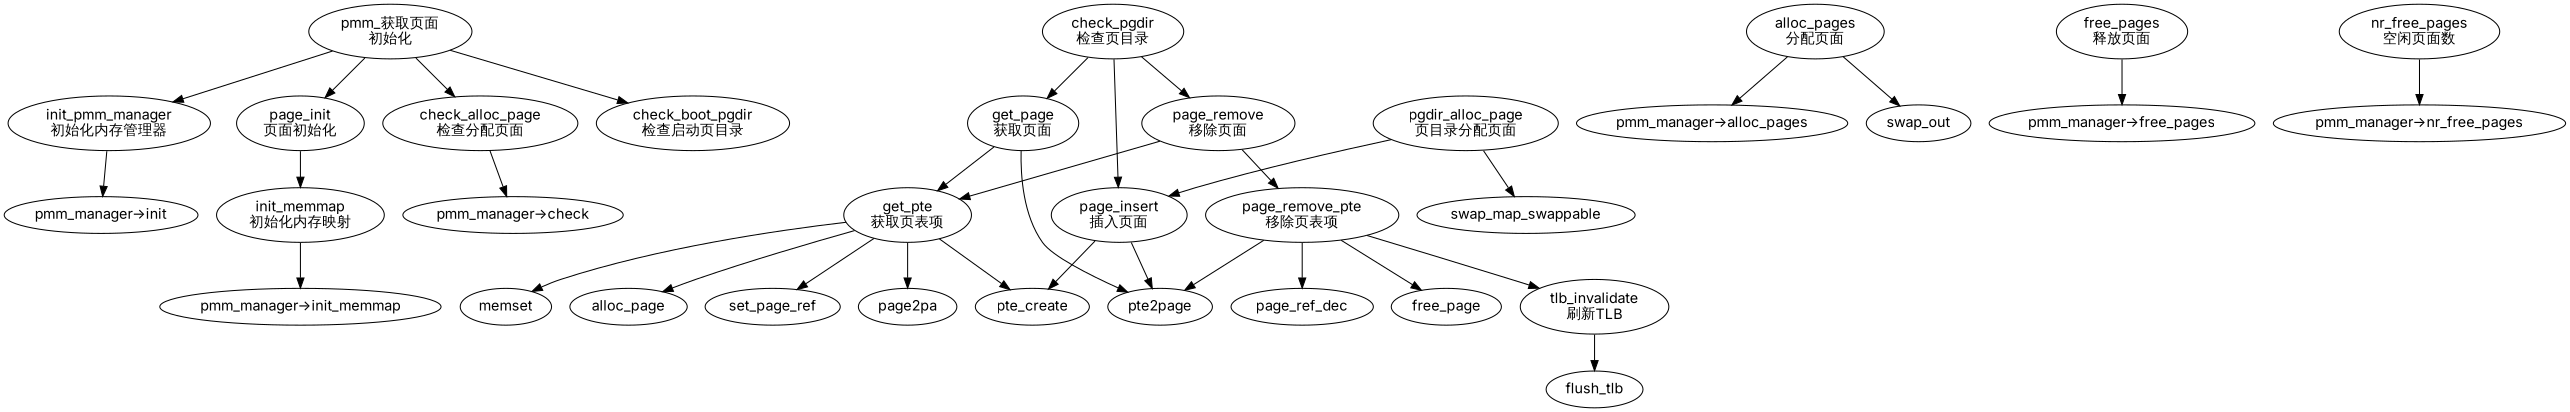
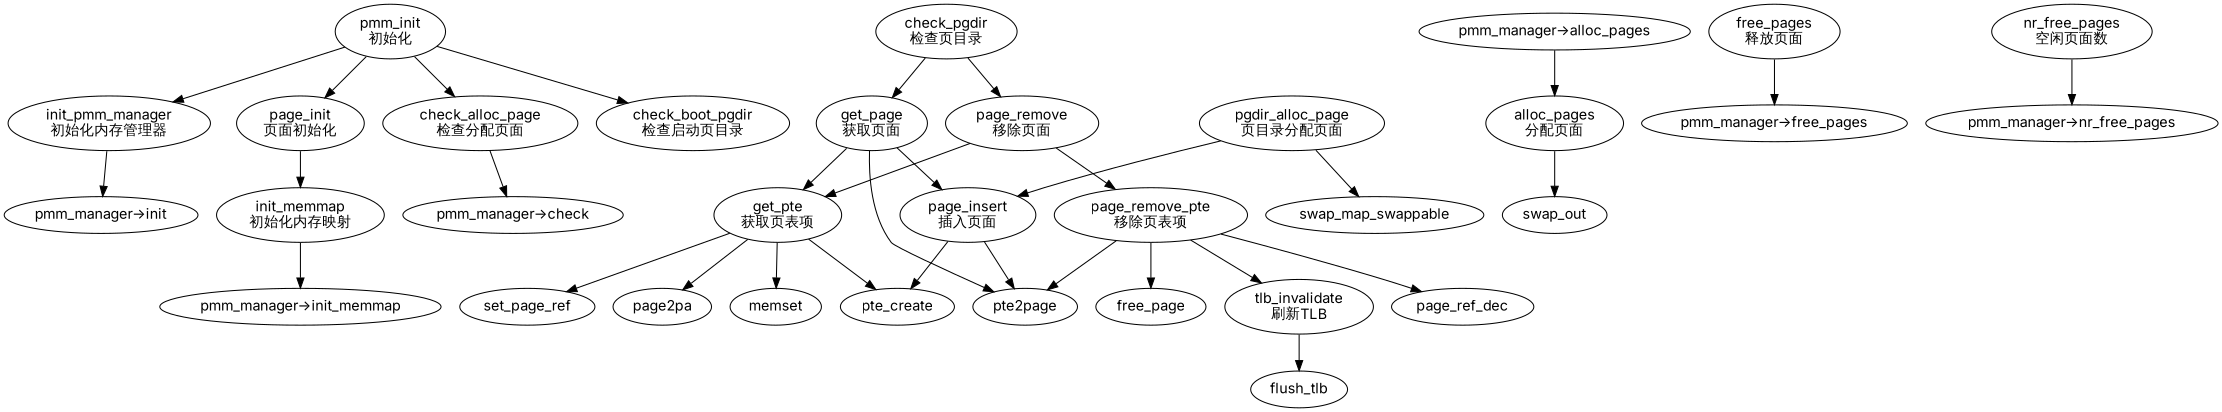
(390, 32) -> (390, 32)
(1764, 78) -> (1555, 68)
(1116, 118) -> (919, 169)
(629, 307) -> none
